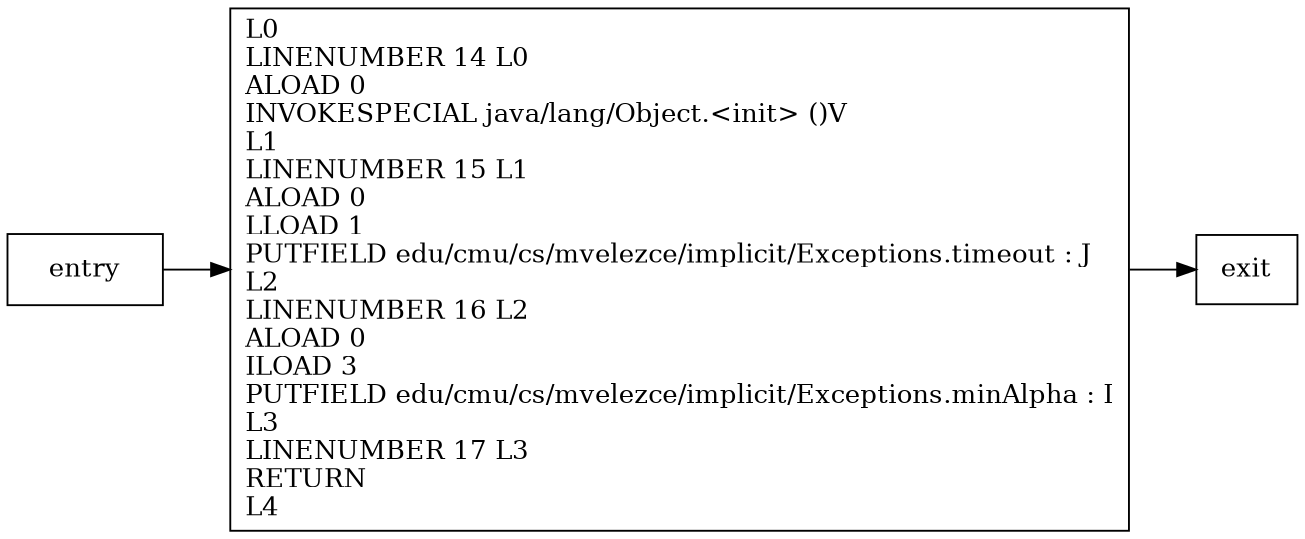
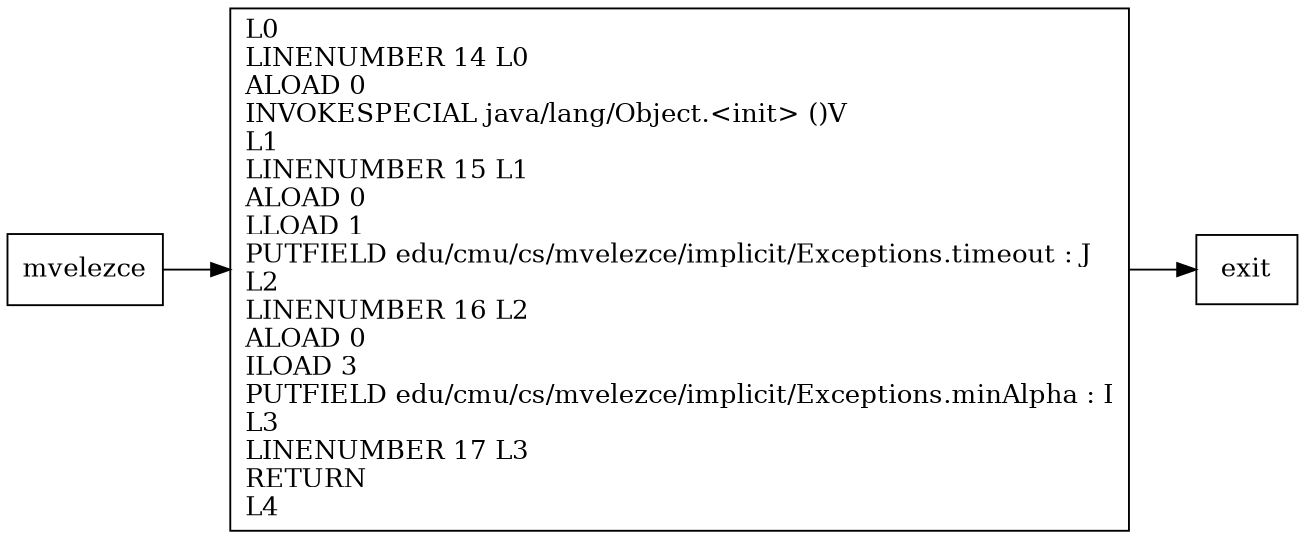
(85, 270) -> (85, 270)
